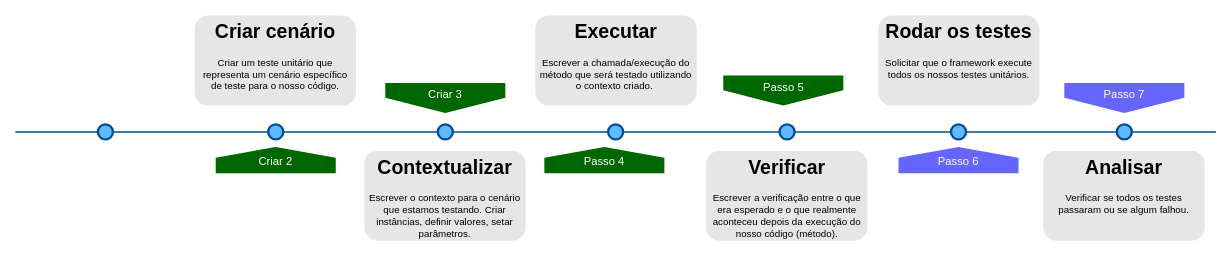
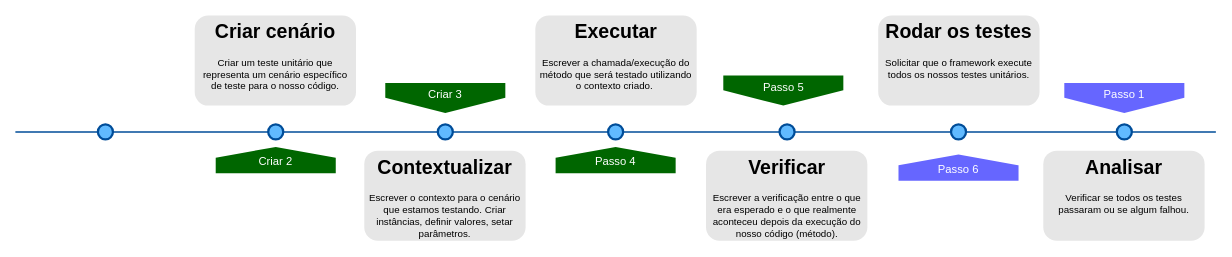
(1124, 95) -> (1124, 95)
(604, 160) -> (615, 160)
(958, 160) -> (958, 167)
